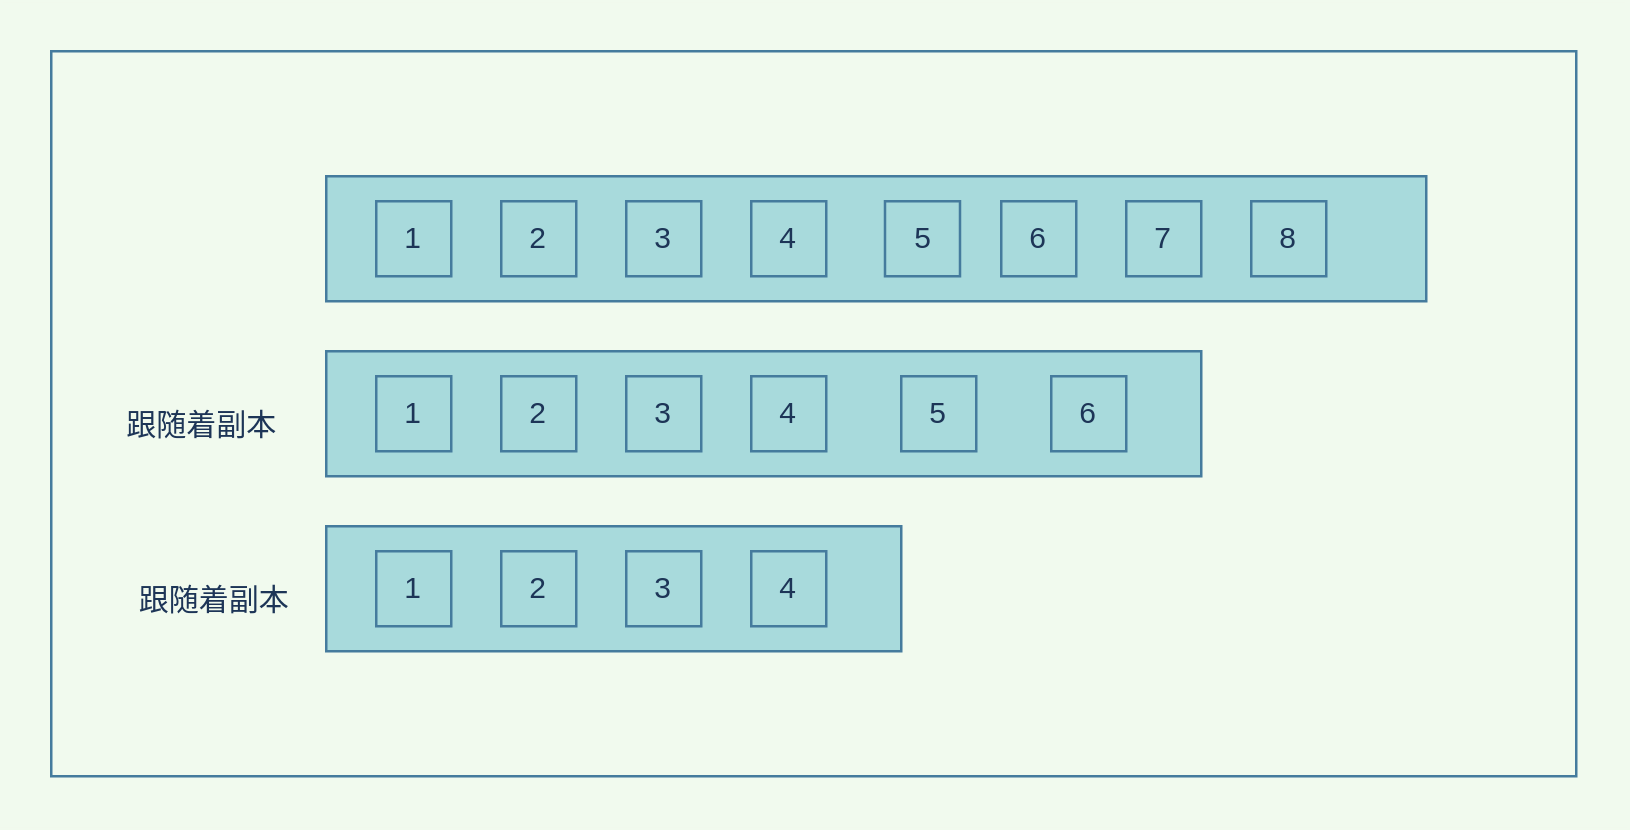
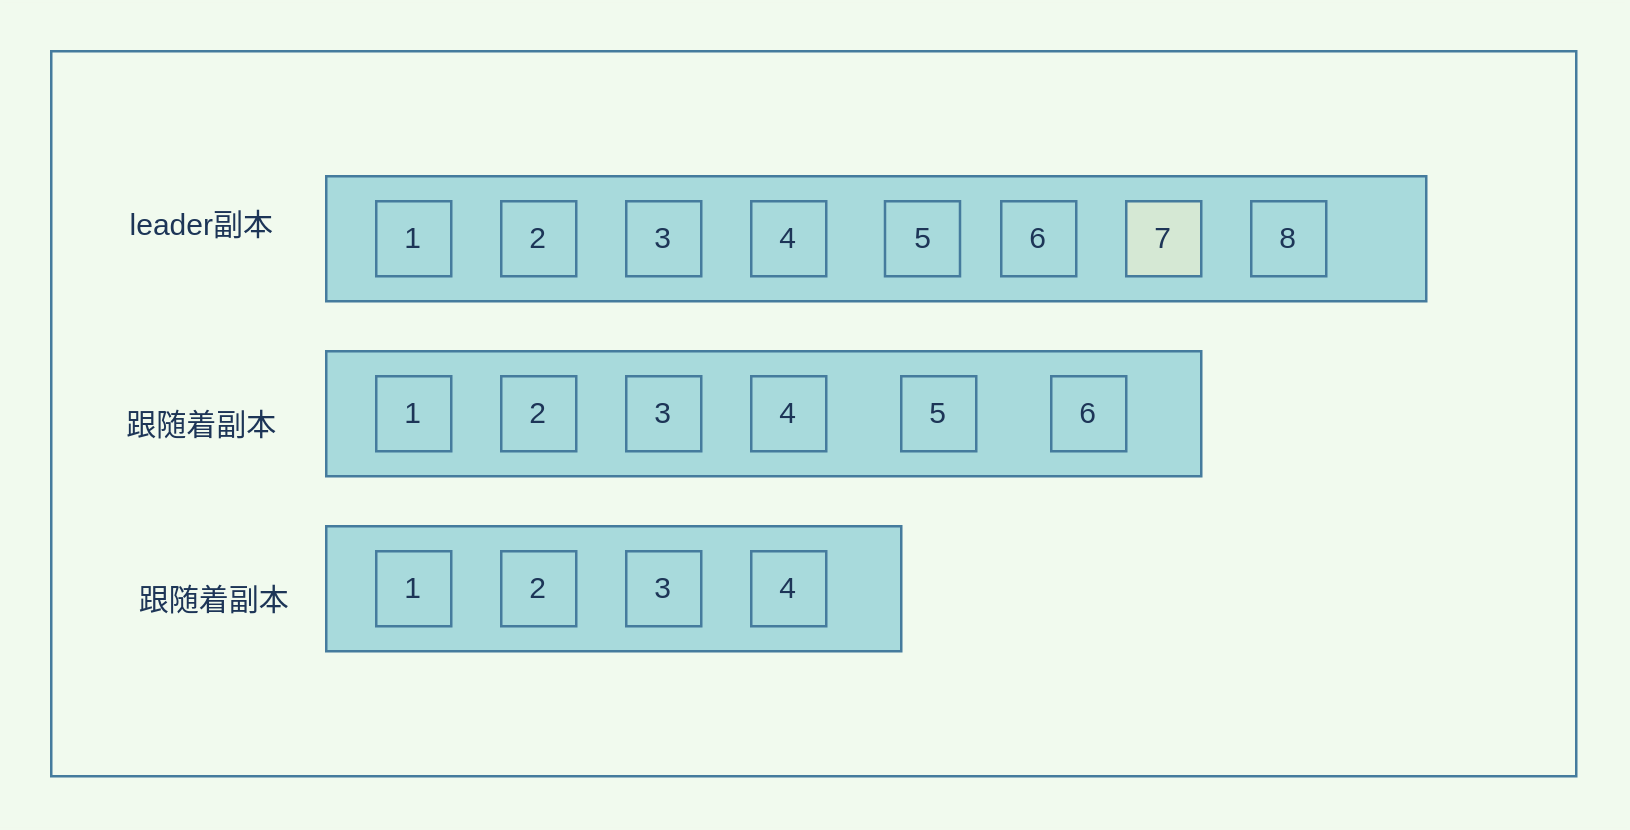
none -> (201, 226)
(1164, 239) -> (1164, 239)
